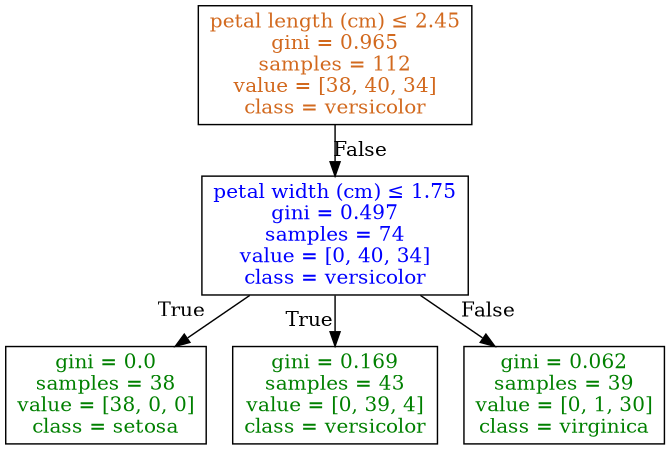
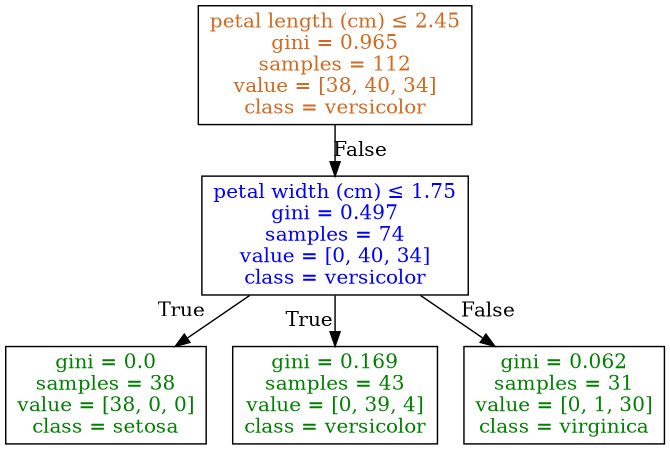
(564, 384) -> (564, 384)
